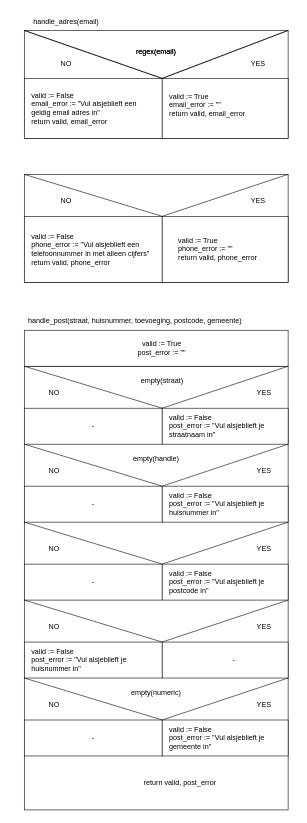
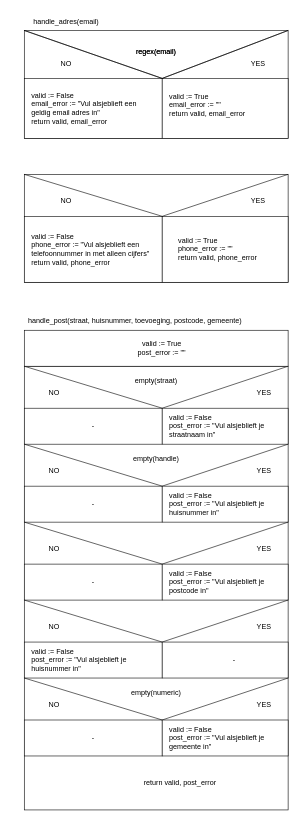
(162, 381) -> (156, 381)
